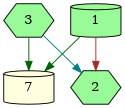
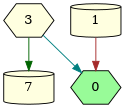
(29, 20) -> (29, 20)
(96, 20) -> (96, 20)
(67, 49) -> none
(96, 87) -> (96, 87)
